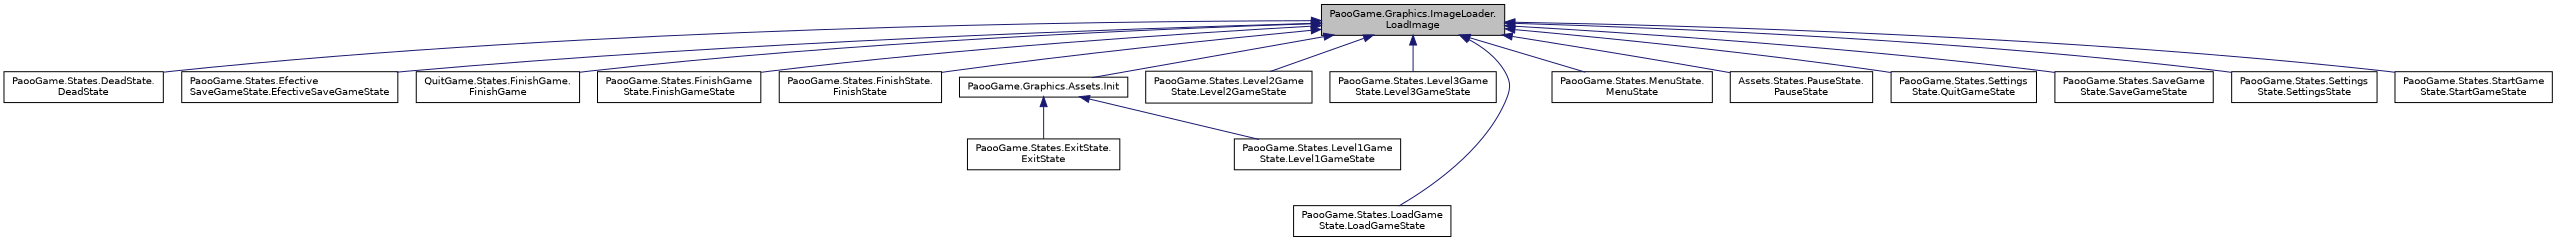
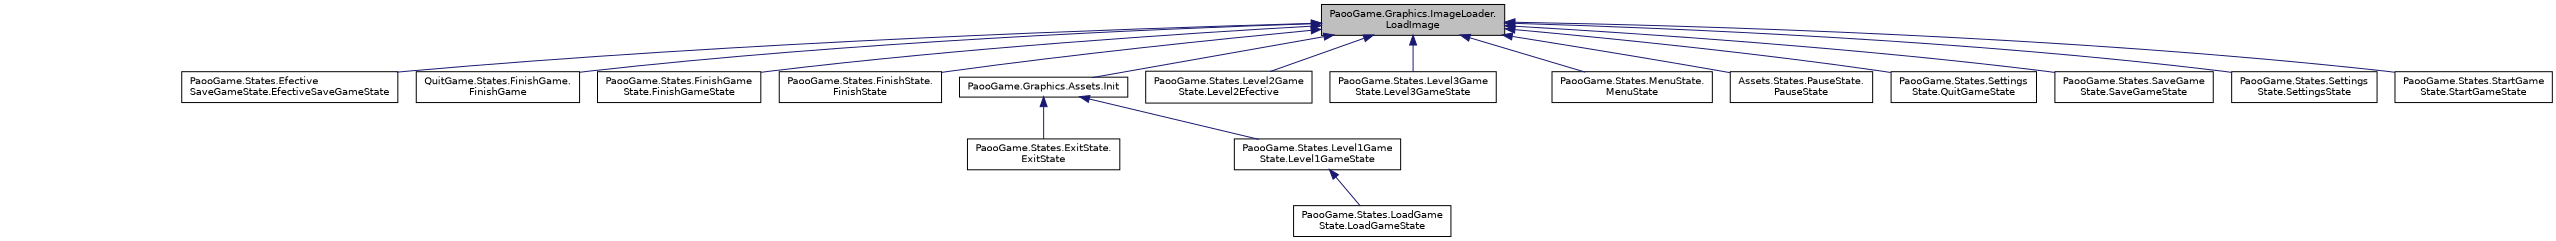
(84, 87) -> none
(1229, 87) -> (1229, 87)
(1487, 132) -> (1348, 192)
